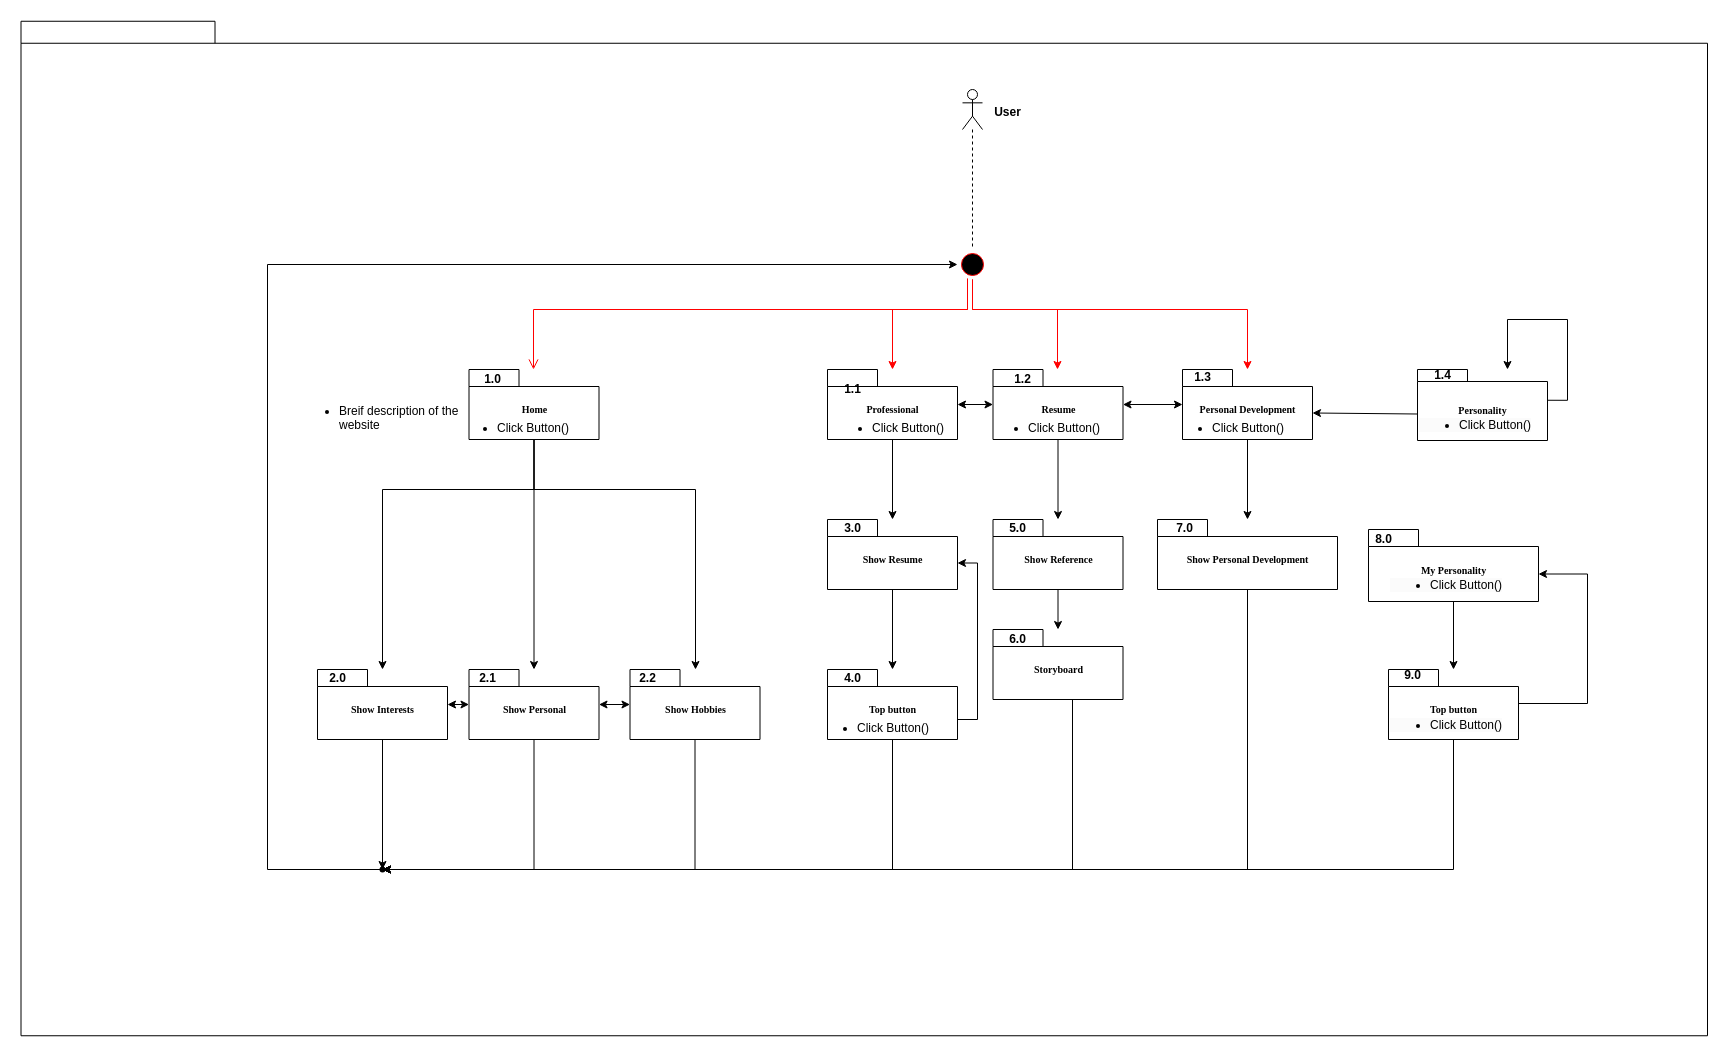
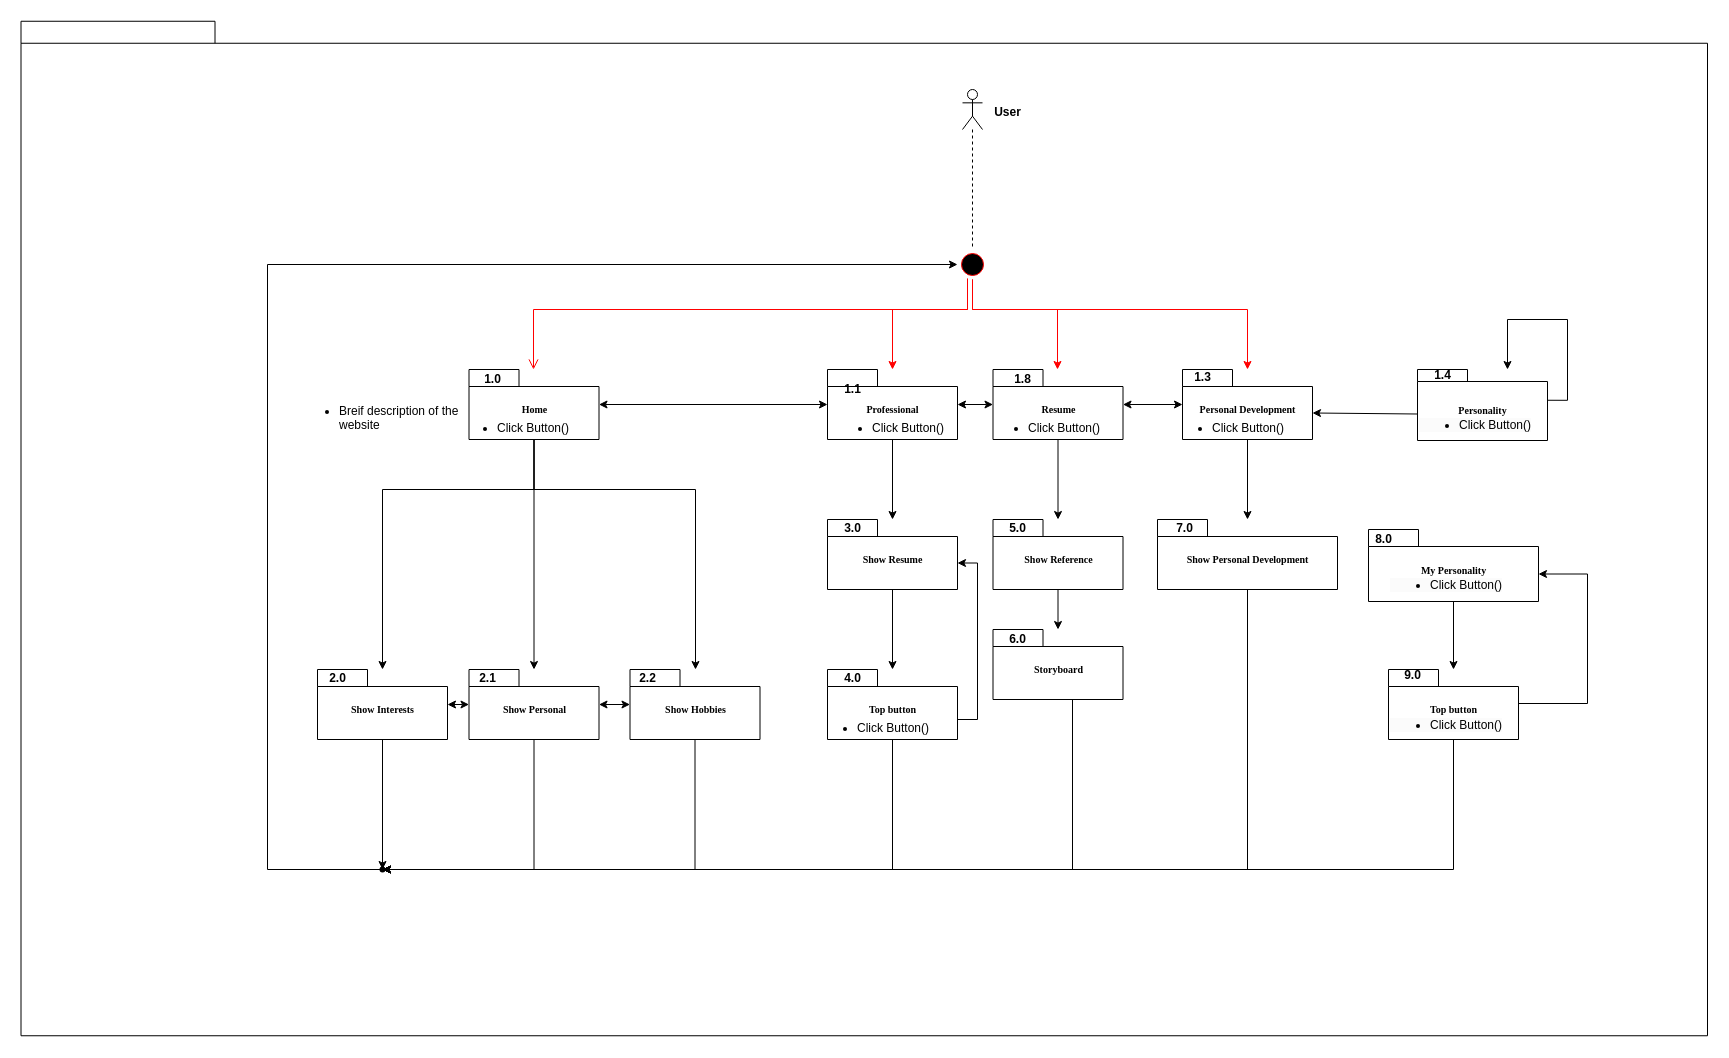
(1023, 380) -> (1023, 380)
none -> (713, 405)
